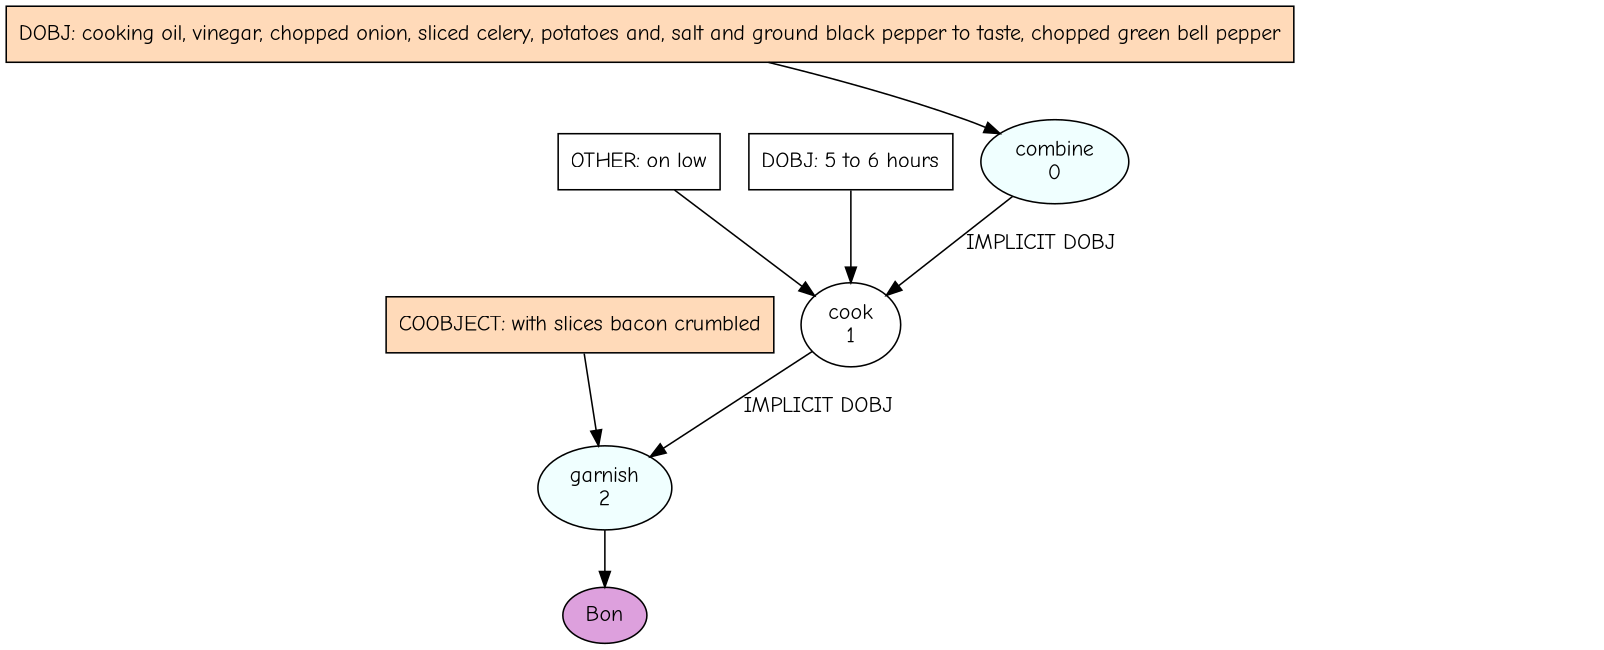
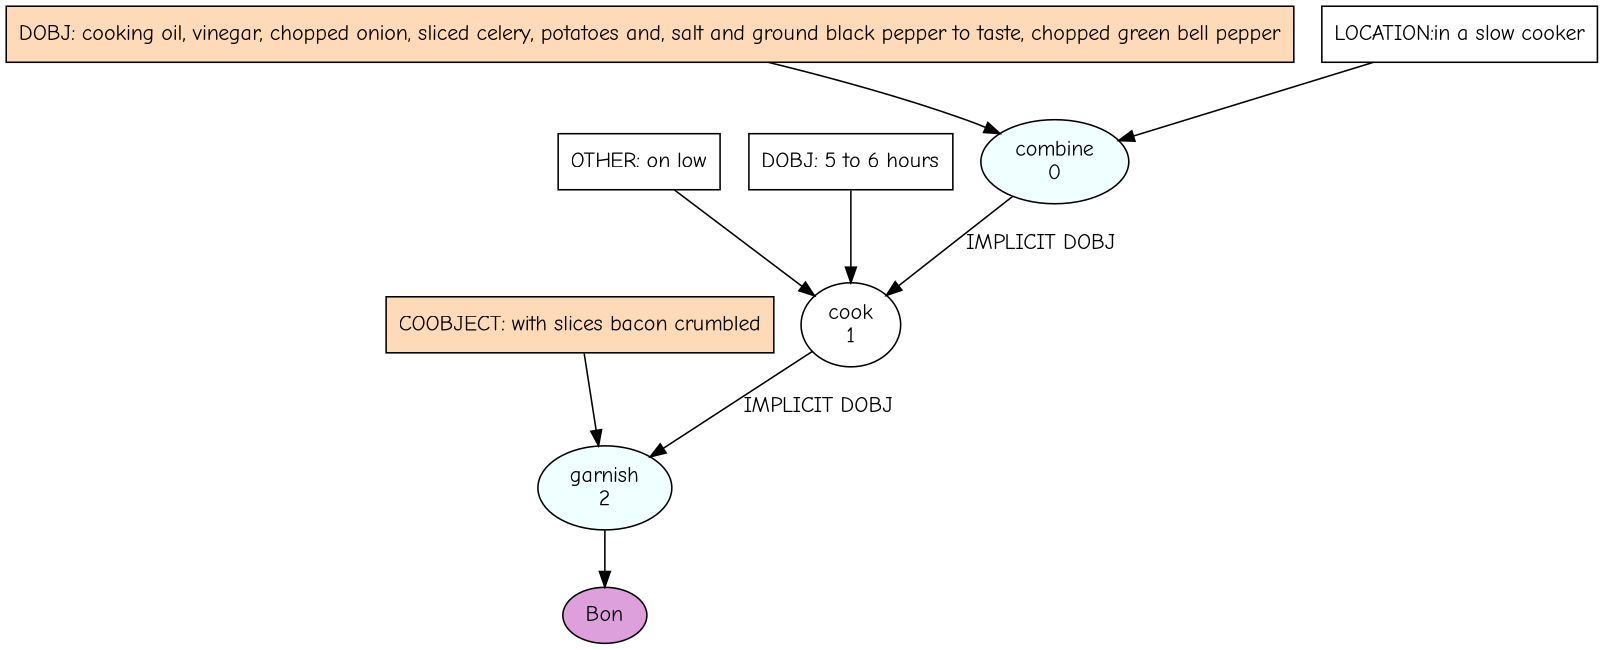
none -> (1460, 34)
